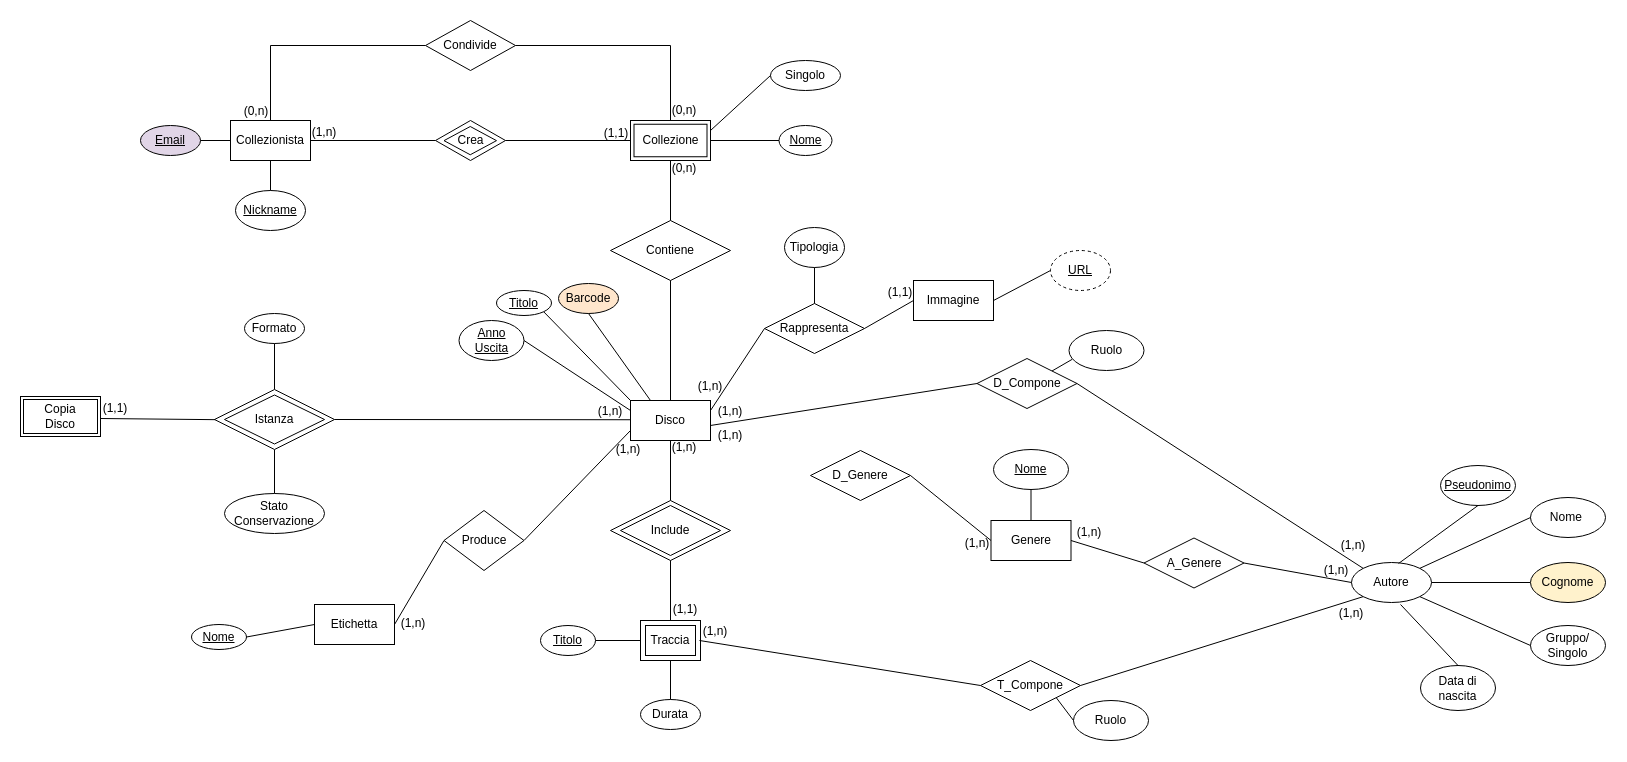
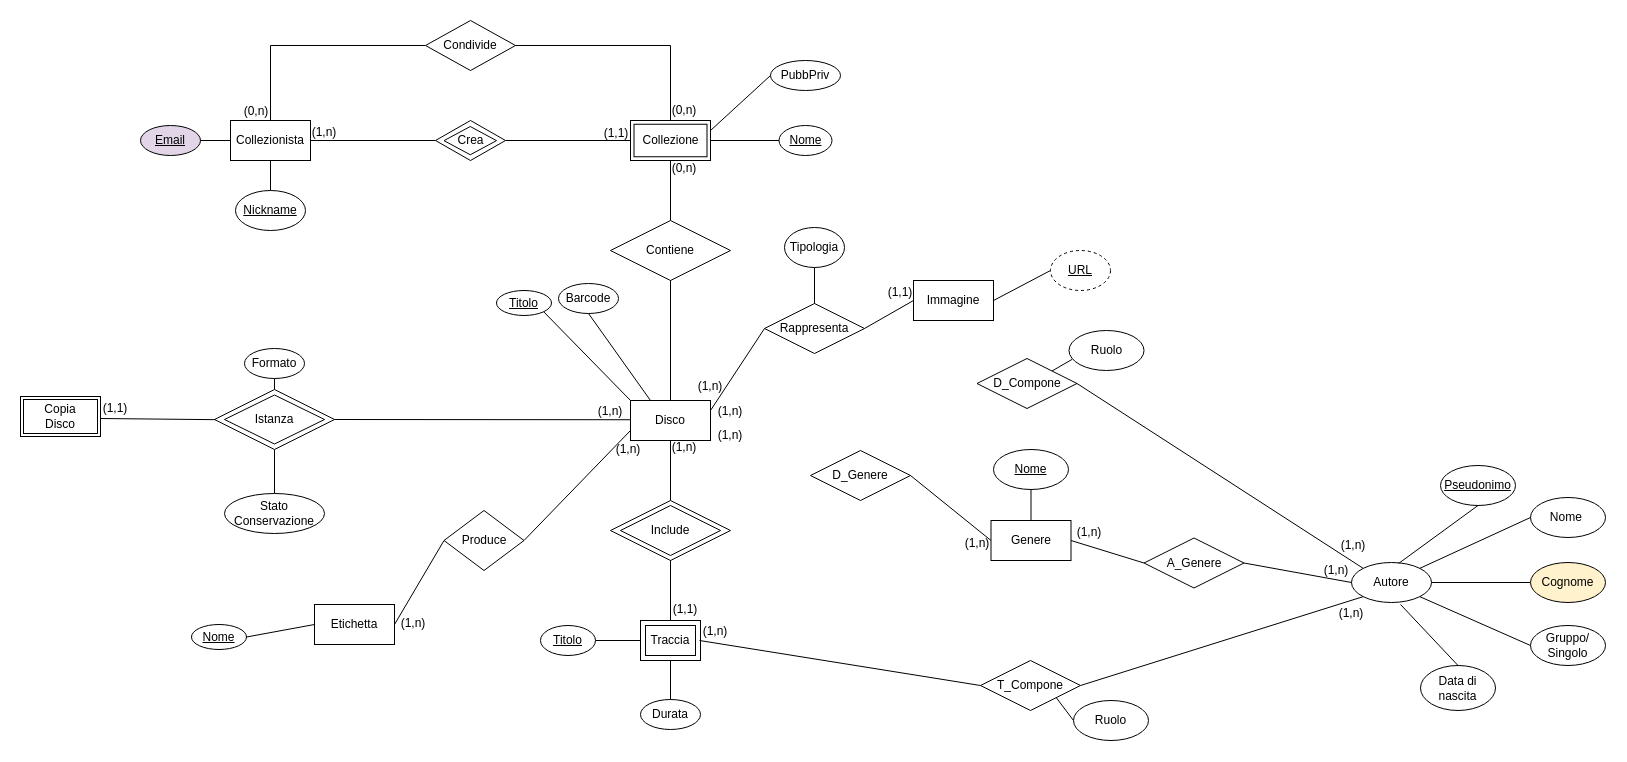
(806, 76) -> (806, 76)
(589, 299) -> (589, 299)
(275, 329) -> (275, 364)
(492, 341) -> none
(577, 375) -> none
(843, 405) -> none
